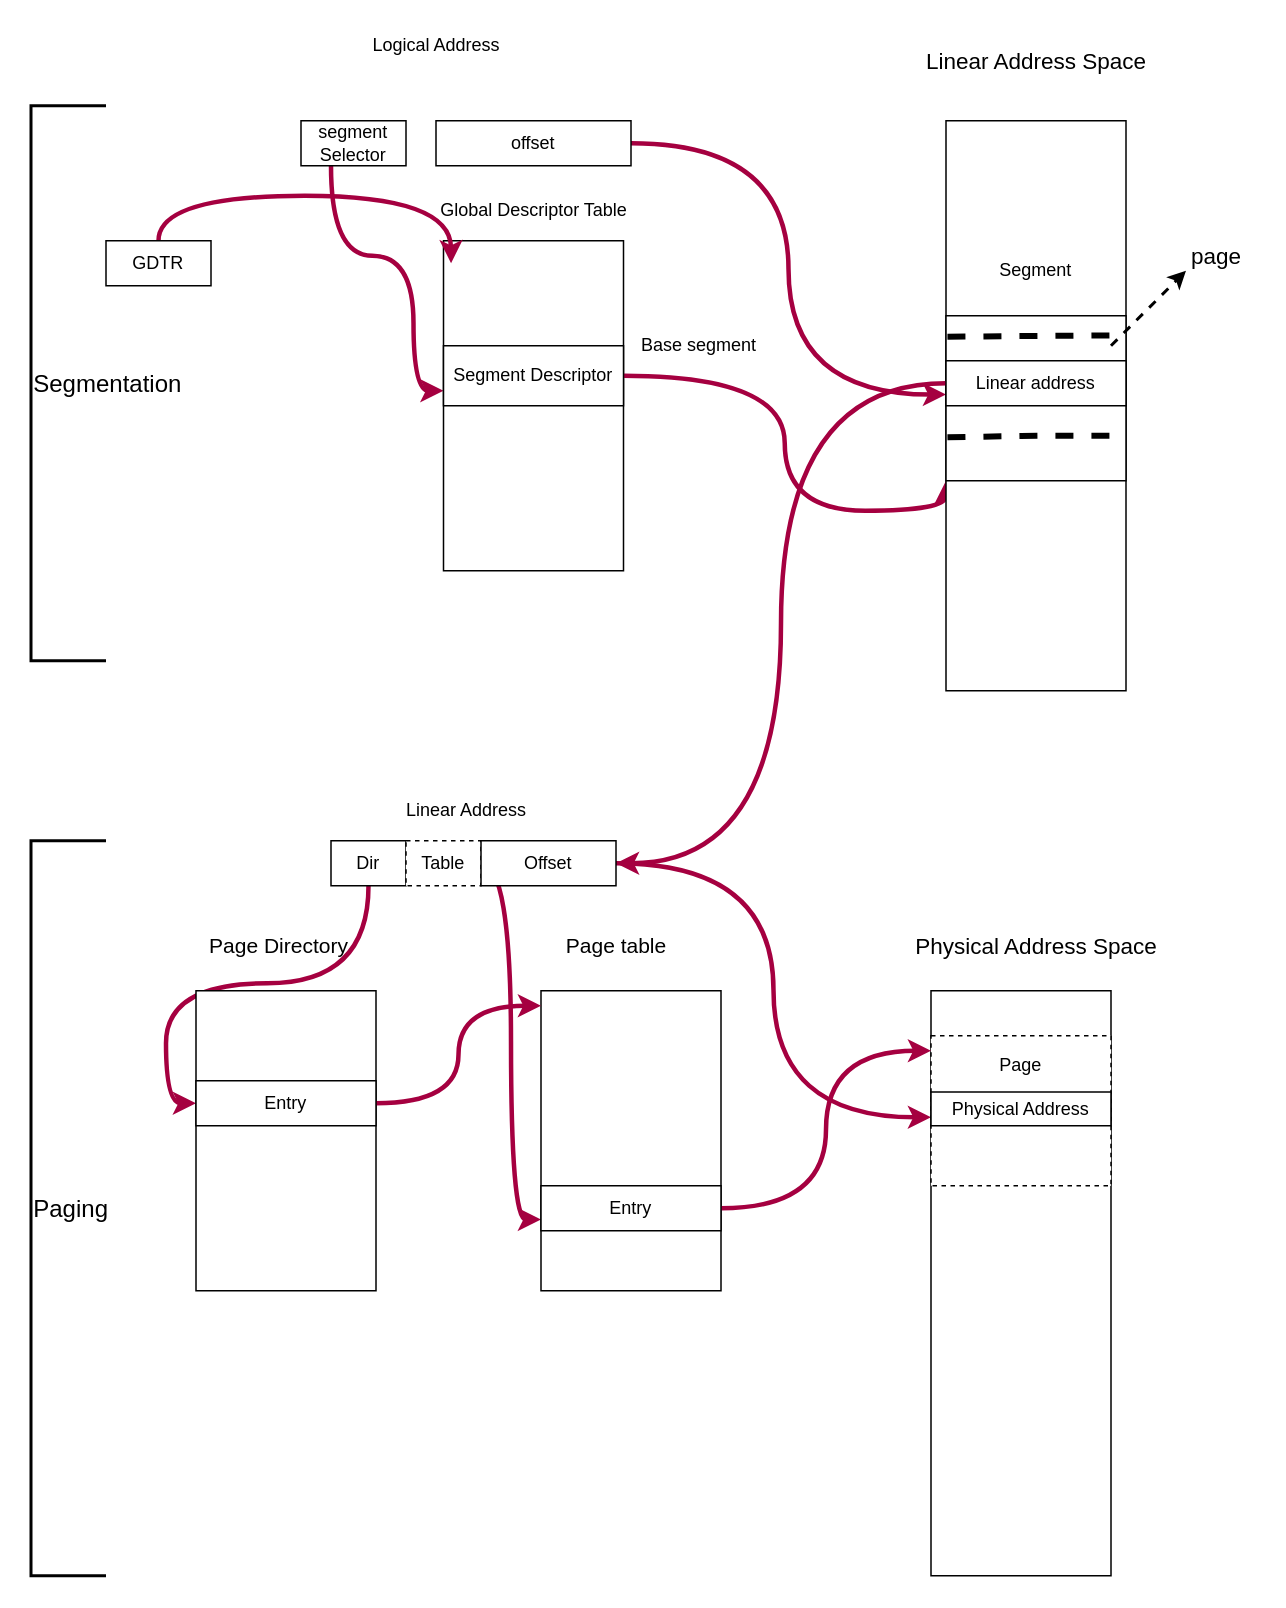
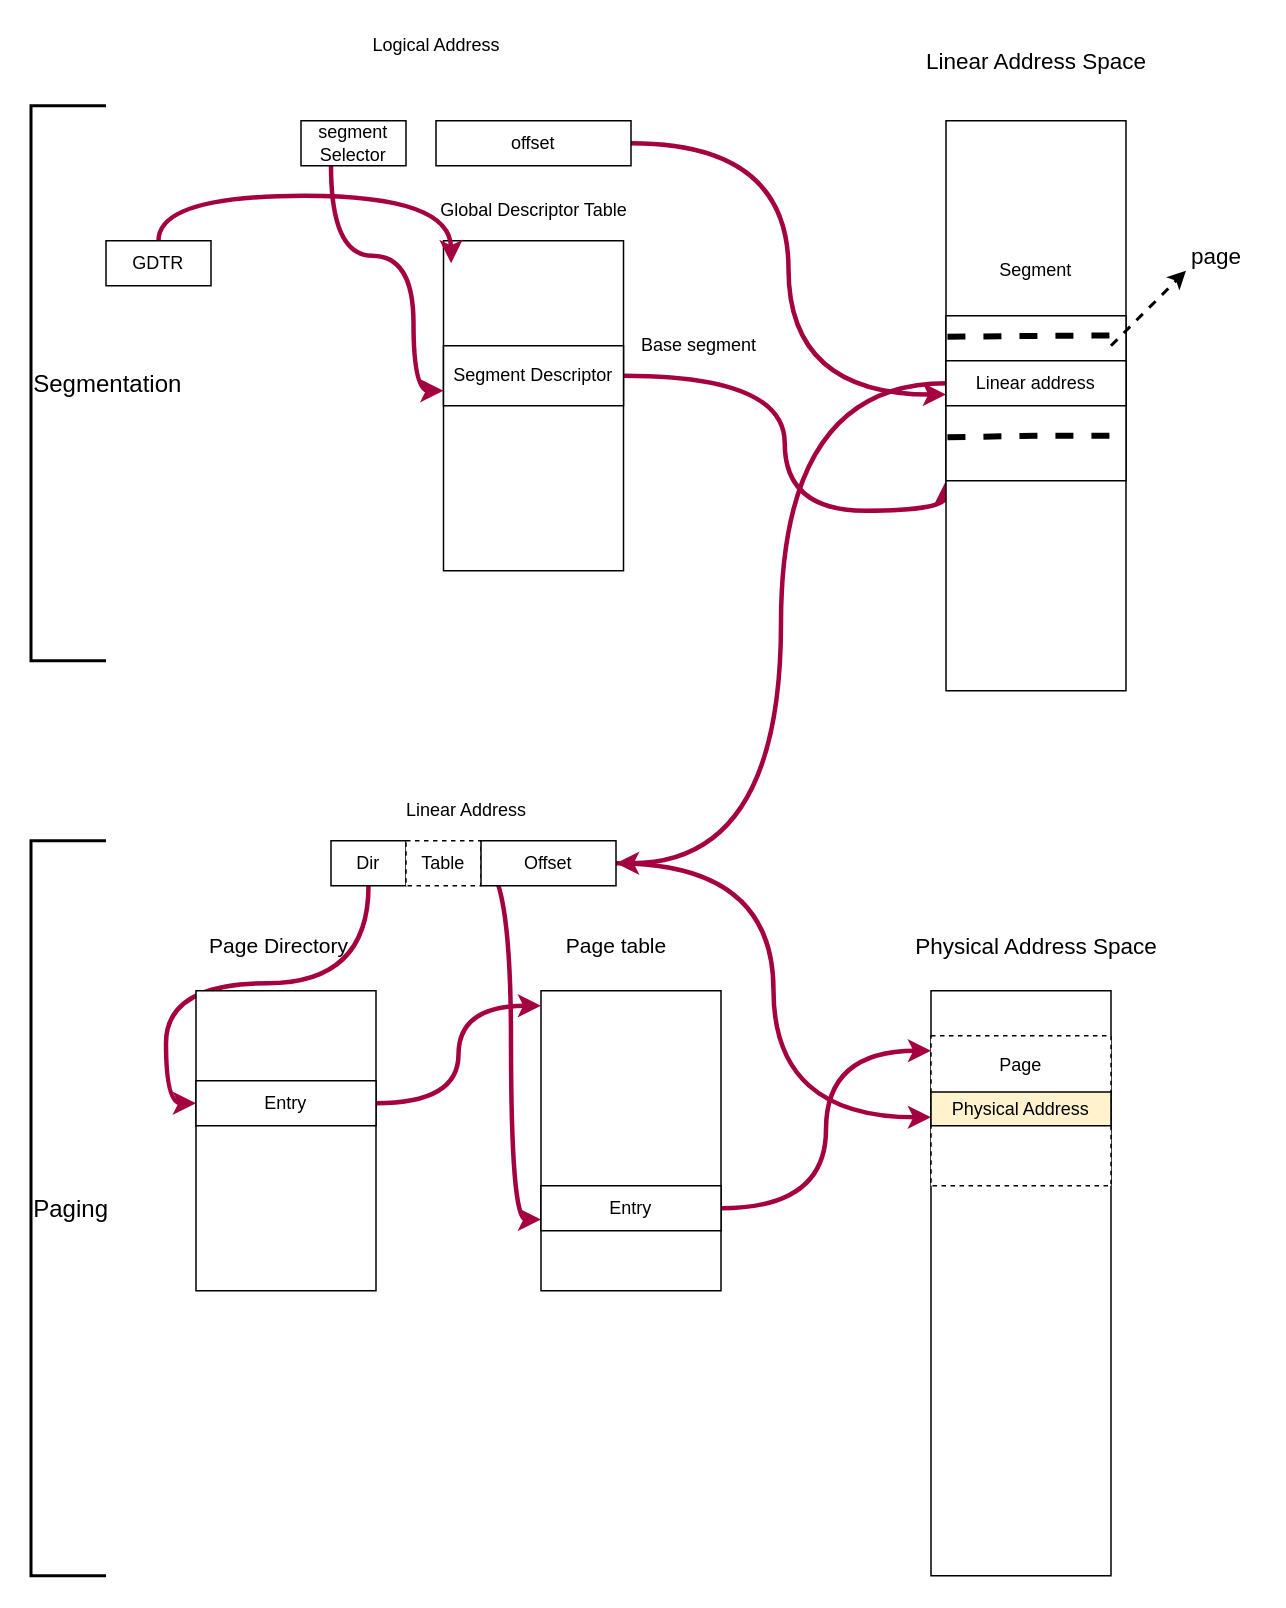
(1021, 1109) -> (1021, 1109)
